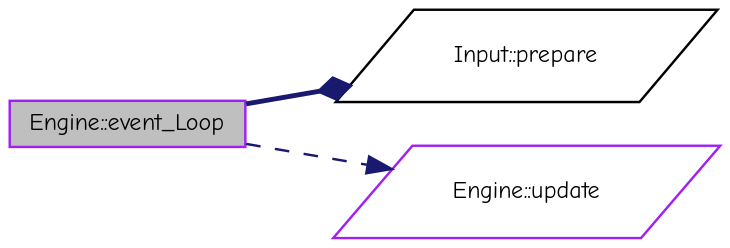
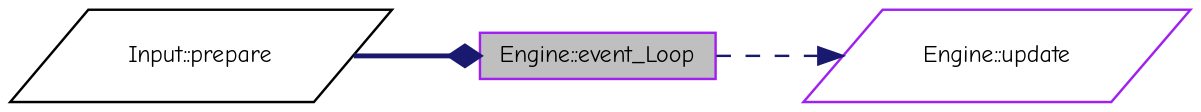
(283, 98) -> (402, 56)
